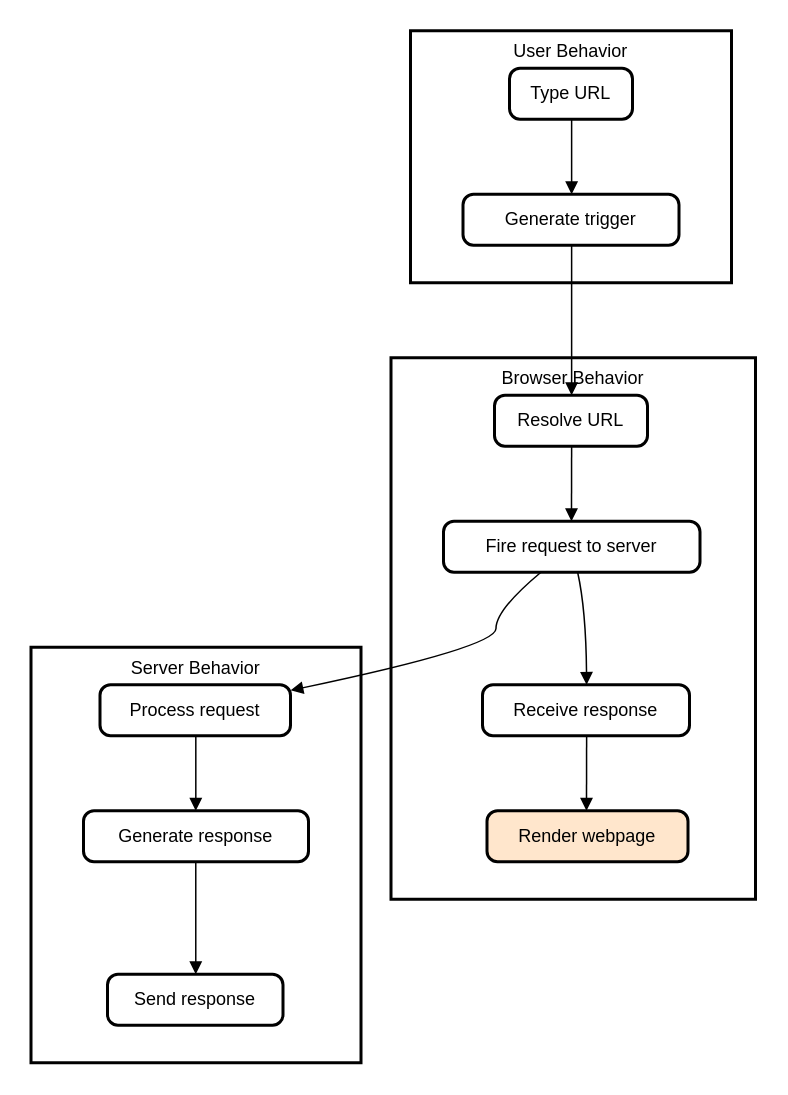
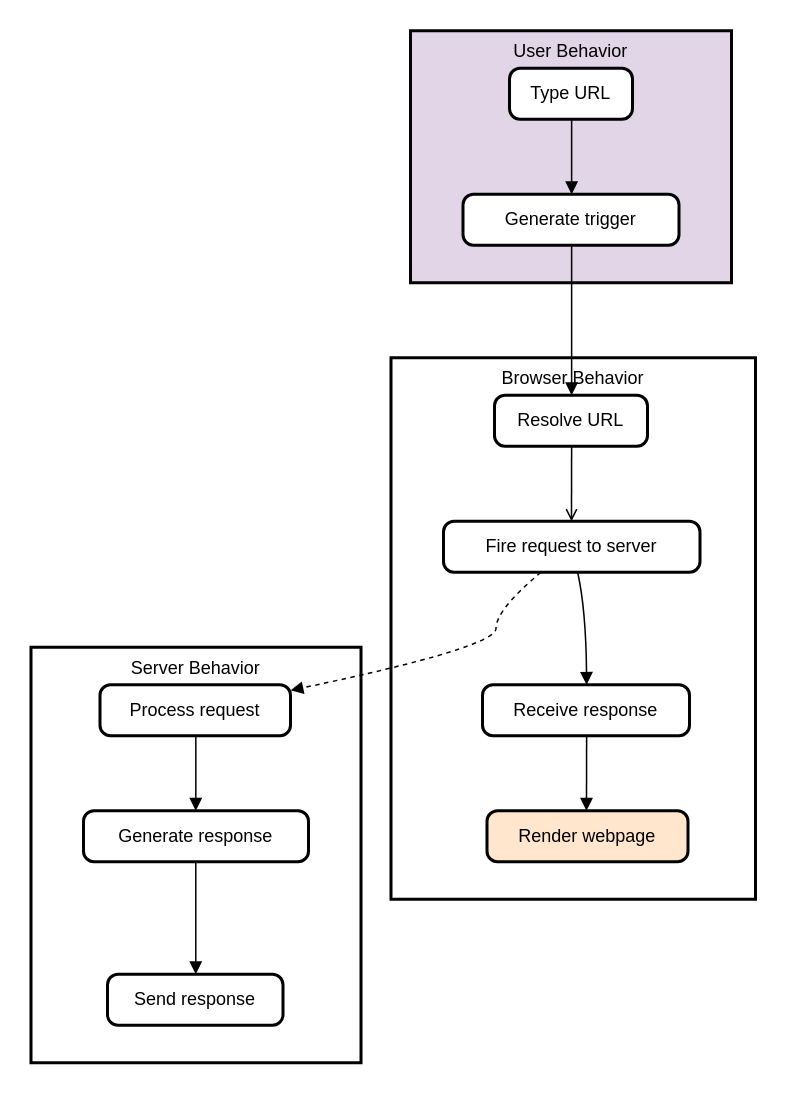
(571, 157) -> (571, 157)
(571, 507) -> (571, 512)
(434, 657) -> (434, 657)
